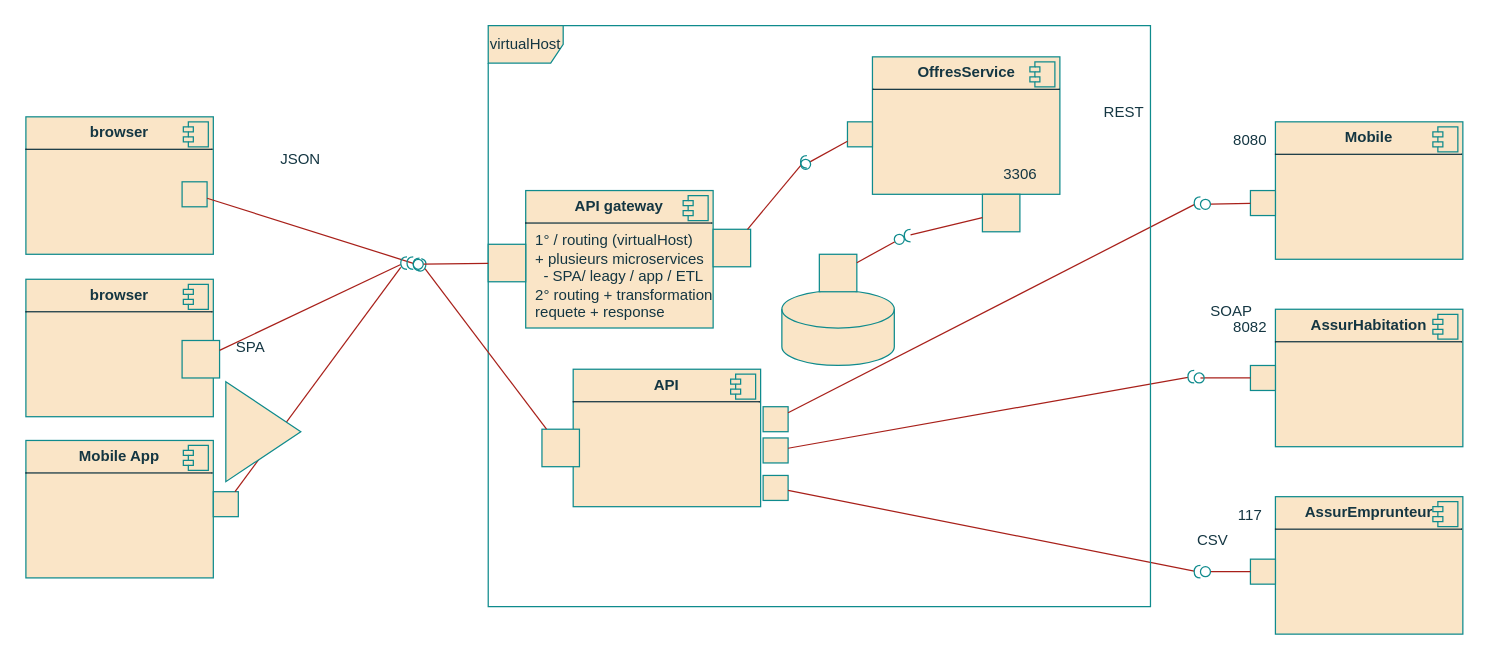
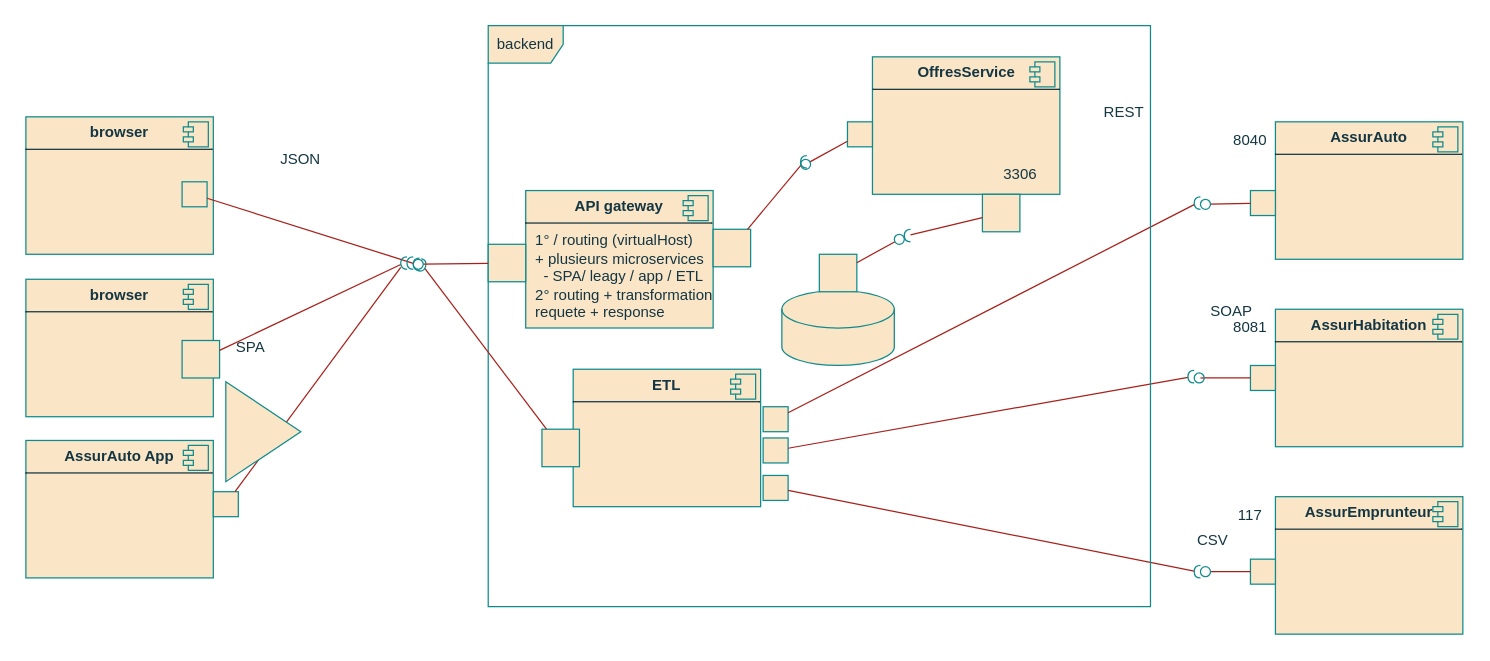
(526, 44) -> (526, 44)
(1297, 122) -> (1313, 122)
(1251, 141) -> (1251, 141)
(1251, 328) -> (1251, 328)
(586, 369) -> (586, 369)
(62, 441) -> (78, 441)
